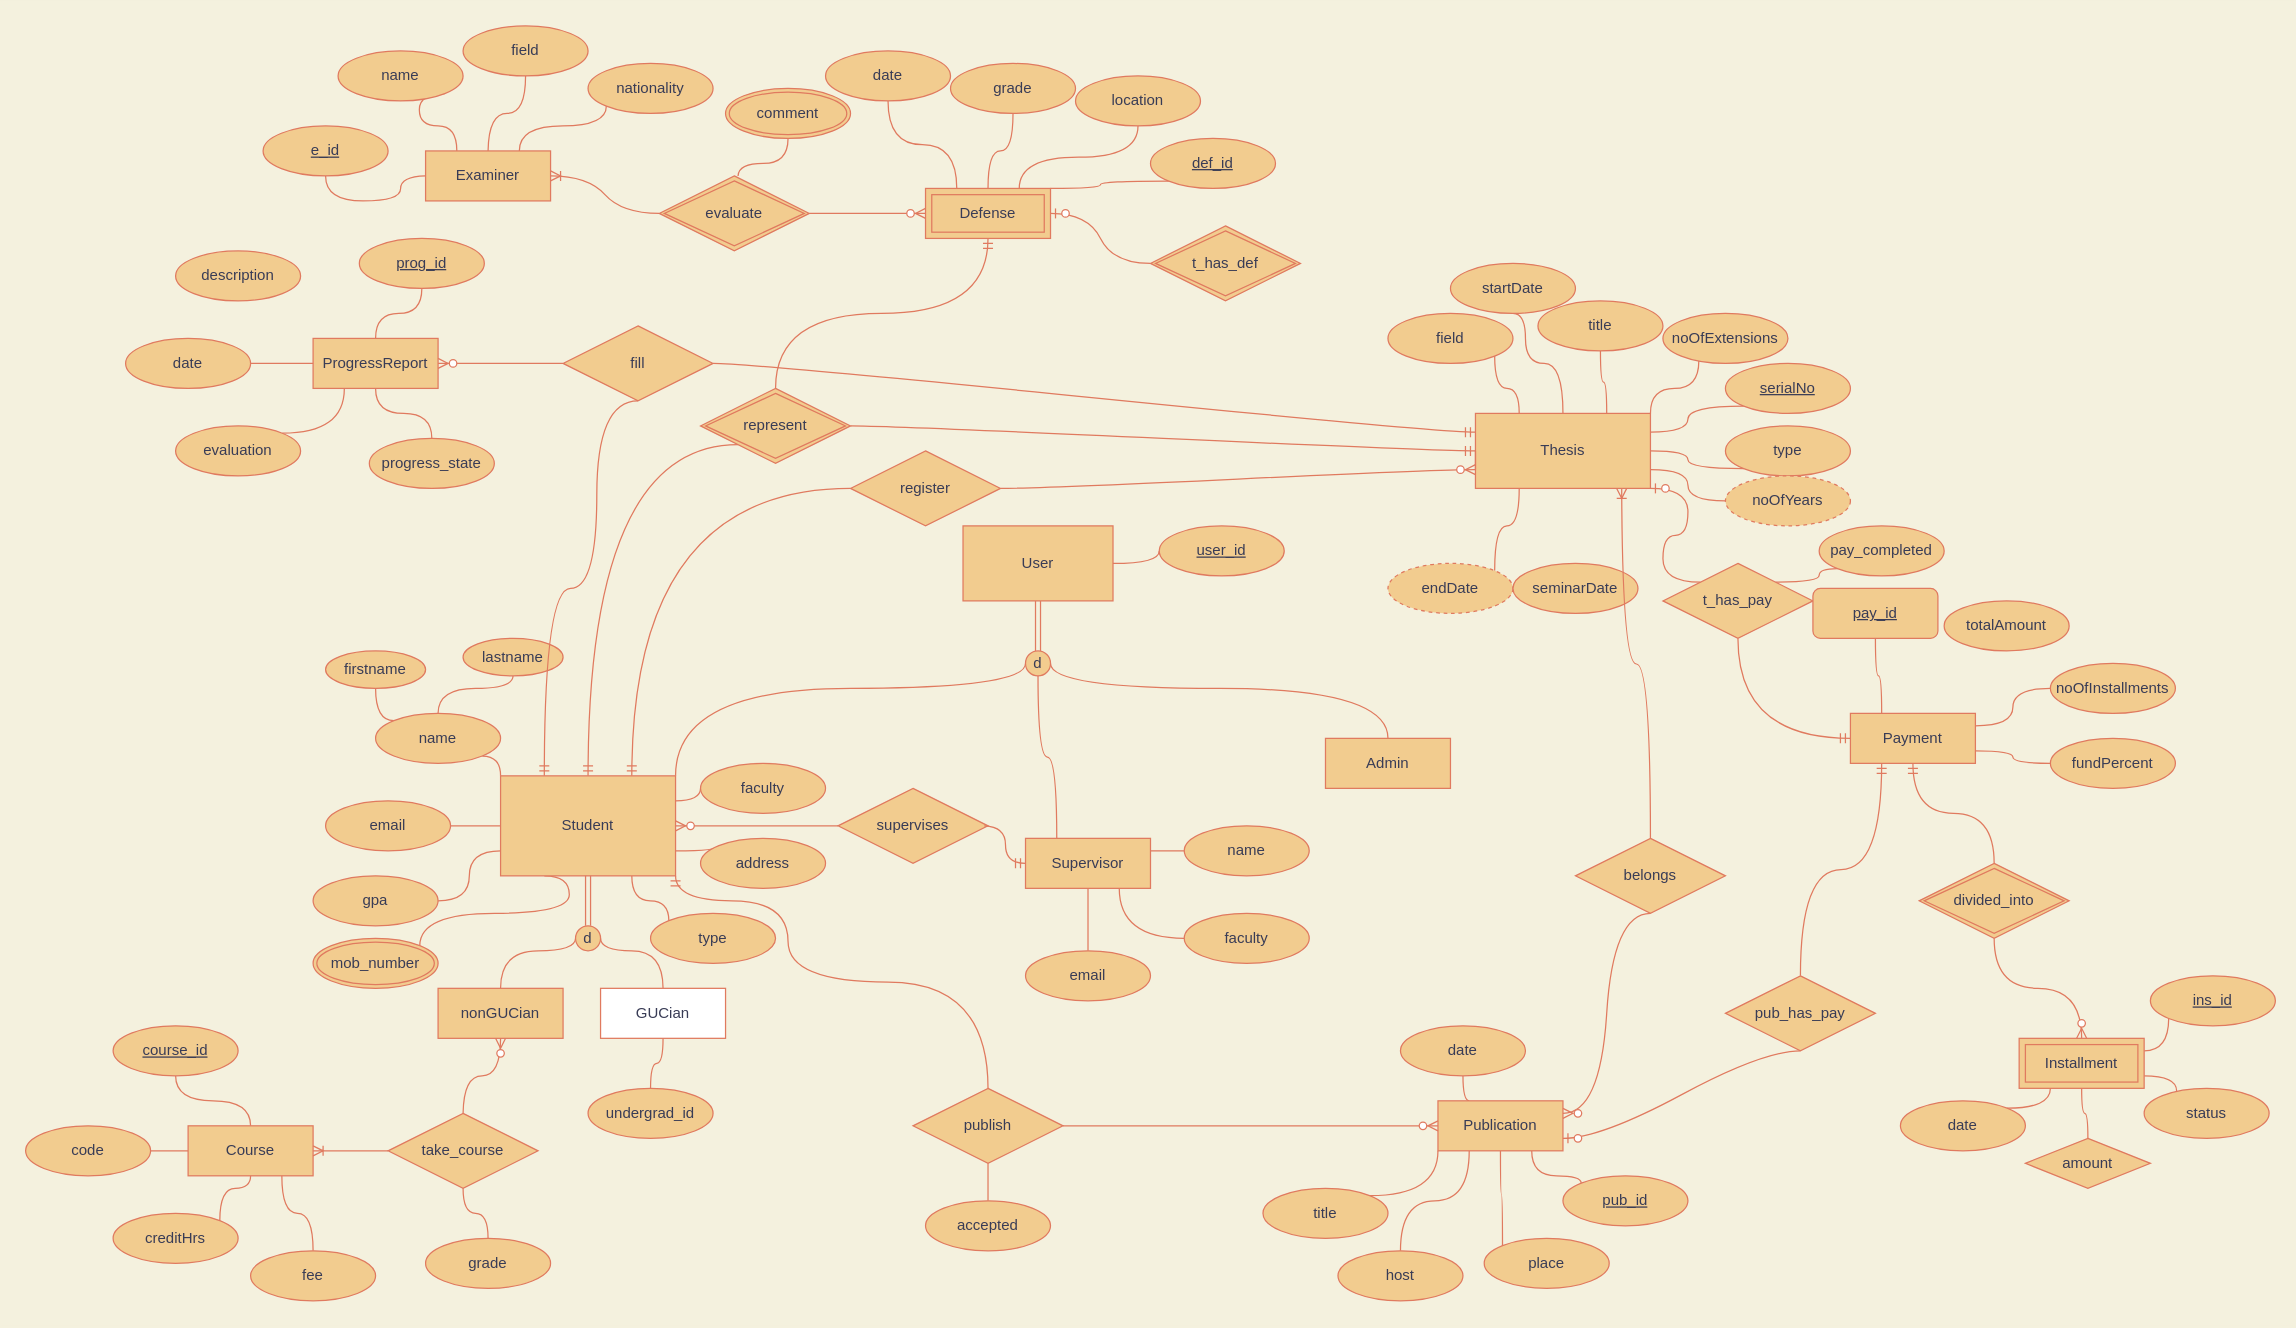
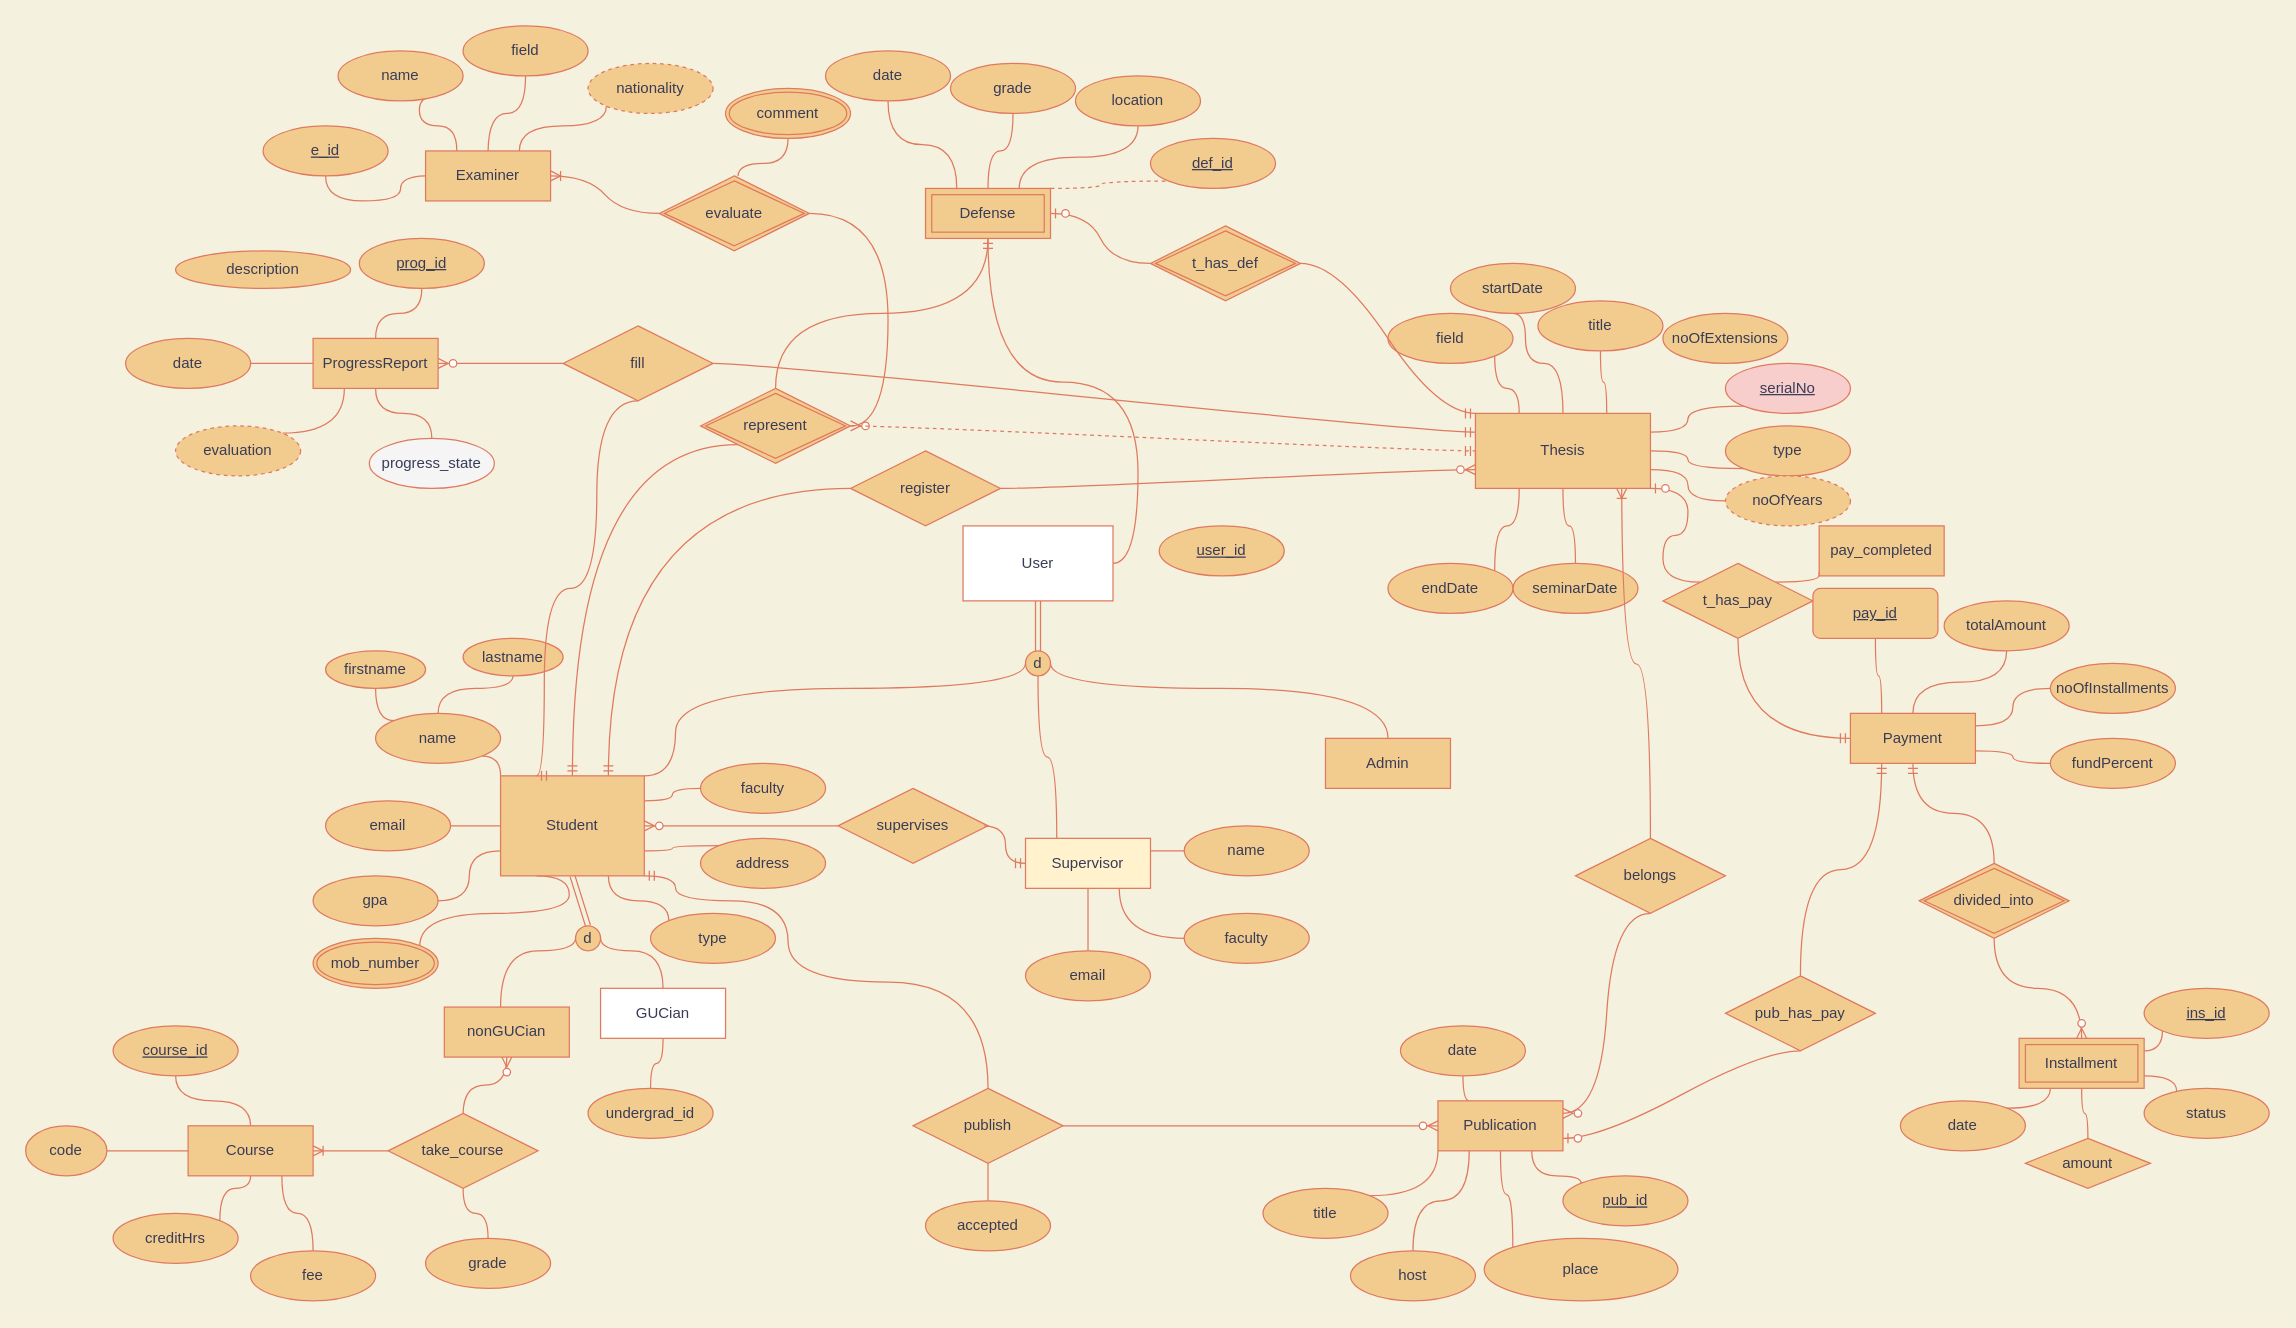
(651, 88) -> (651, 88)
(1110, 182) -> (1110, 182)
(870, 213) -> (888, 304)
(238, 276) -> (263, 269)
none -> (1388, 338)
(1676, 388) -> none
(1788, 388) -> (1788, 388)
(1162, 438) -> (1162, 438)
(238, 451) -> (238, 451)
(432, 463) -> (432, 463)
none -> (1569, 526)
(1882, 551) -> (1882, 551)
(1138, 562) -> (1095, 387)
(1038, 563) -> (1038, 563)
(1451, 588) -> (1451, 588)
none -> (1960, 682)
(588, 826) -> (573, 826)
(1088, 863) -> (1088, 863)
(2213, 1001) -> (2207, 1013)
(501, 1013) -> (507, 1032)
(88, 1151) -> (66, 1151)
(1547, 1263) -> (1581, 1269)
(1401, 1276) -> (1413, 1276)
